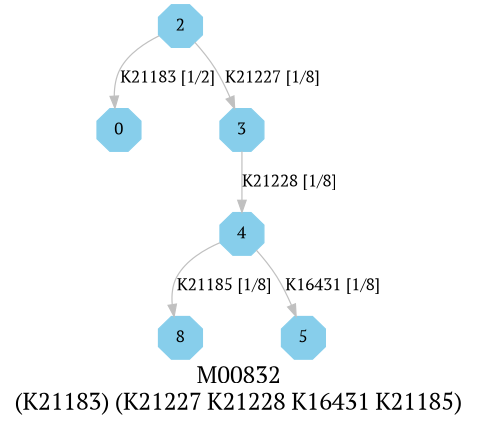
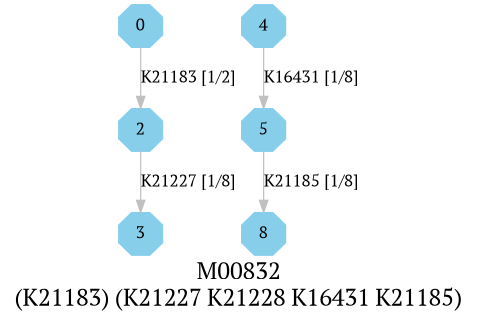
(127, 59) -> (141, 72)
(242, 176) -> none
(185, 266) -> (264, 176)
